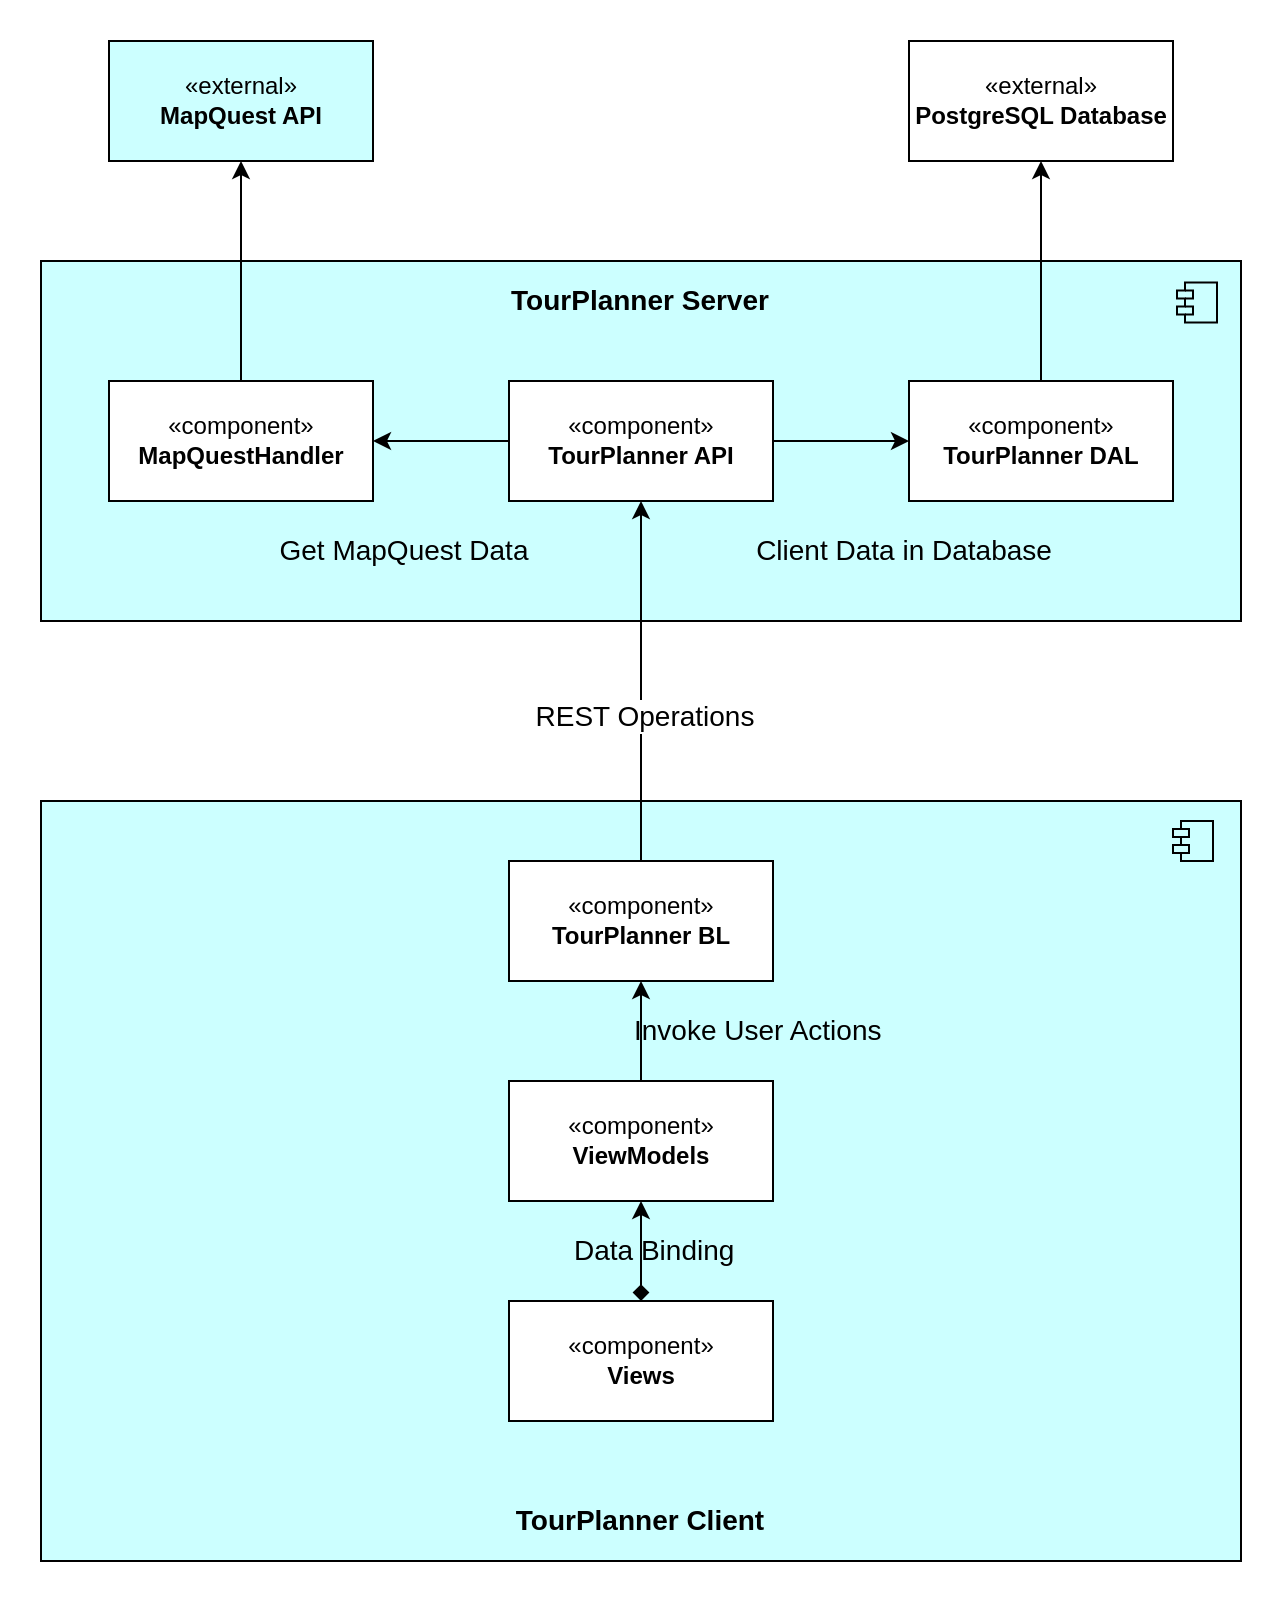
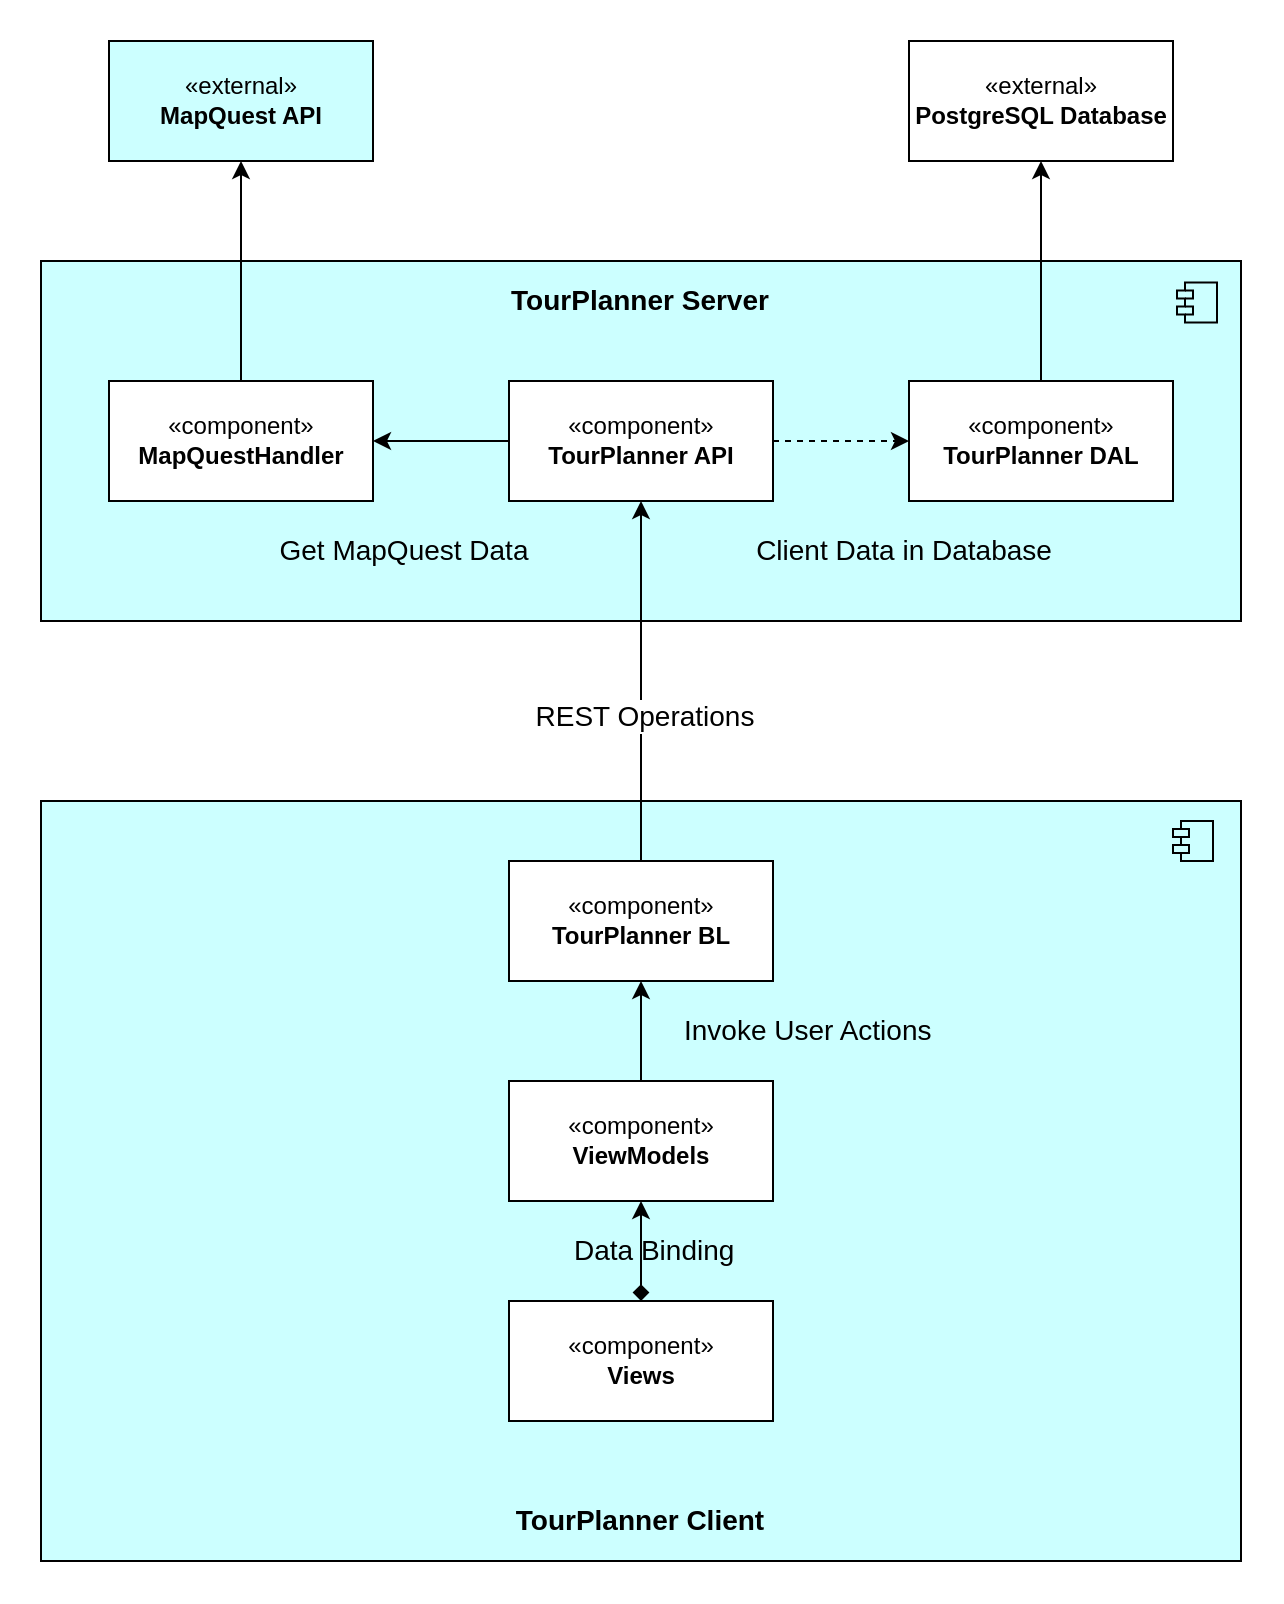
(834, 441) -> (834, 441)
(861, 1031) -> (911, 1031)
